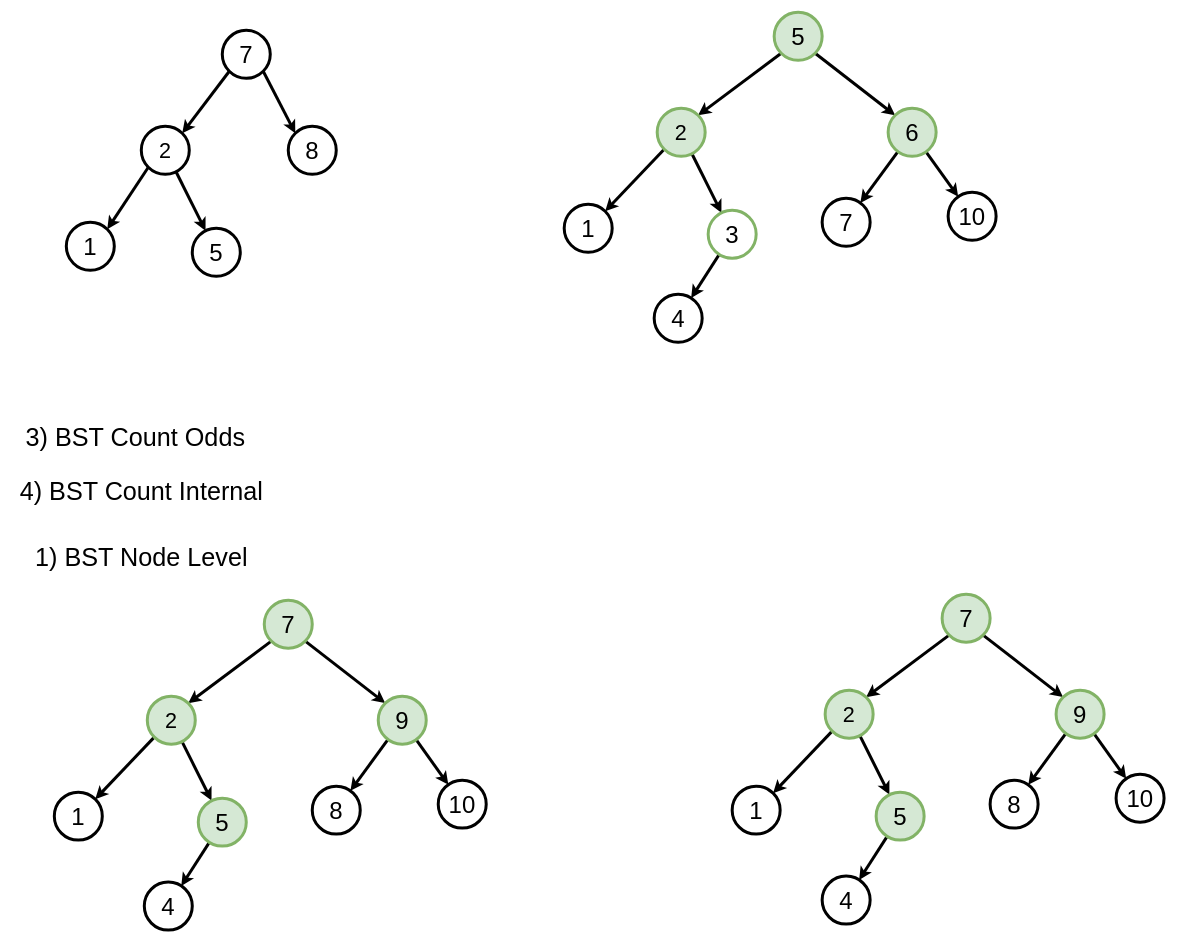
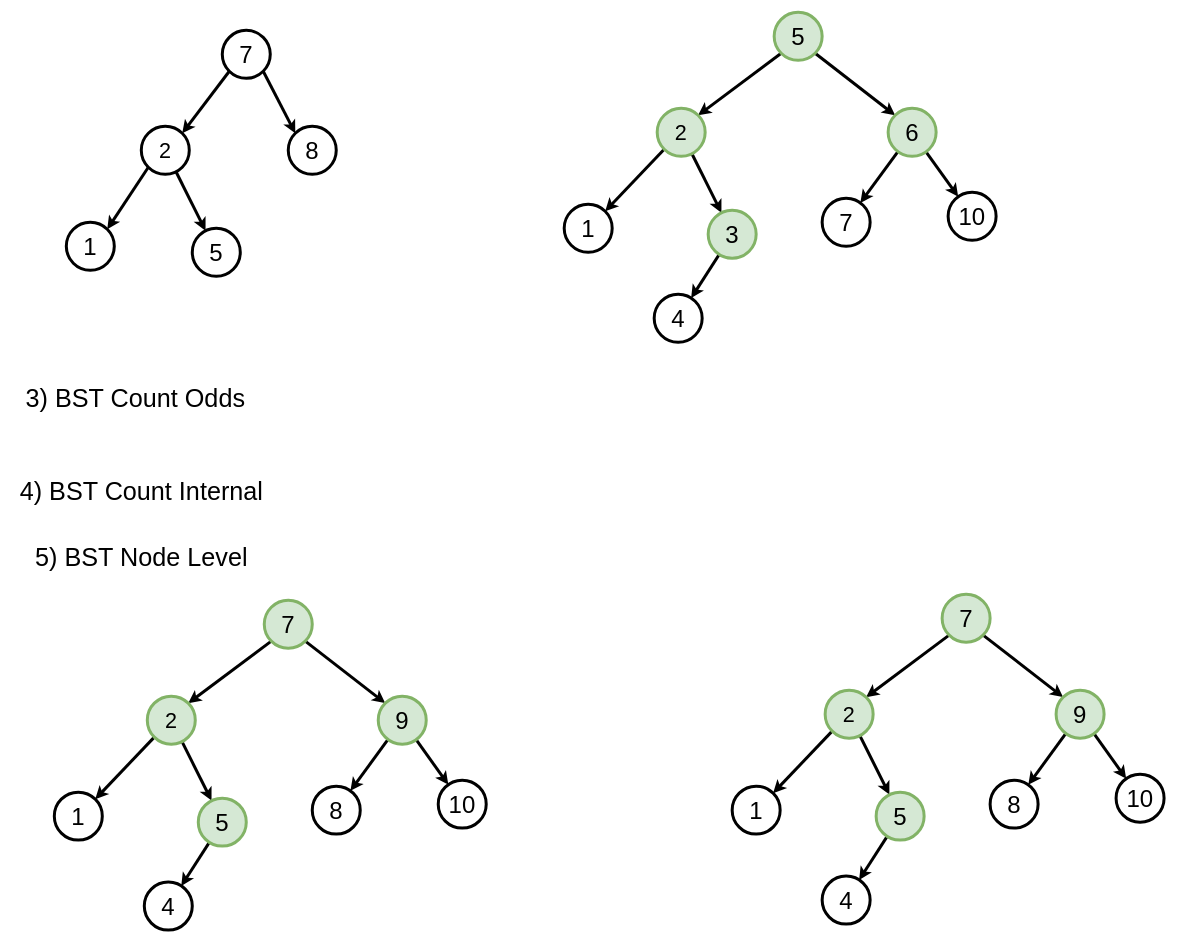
(732, 234) -> (732, 234)
(135, 438) -> (135, 399)
(142, 558) -> (142, 558)
